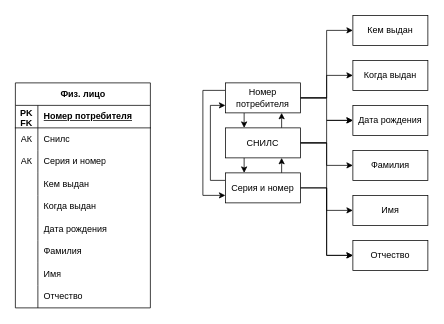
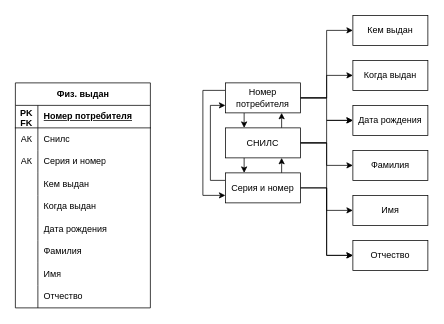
(83, 94) -> (83, 94)
